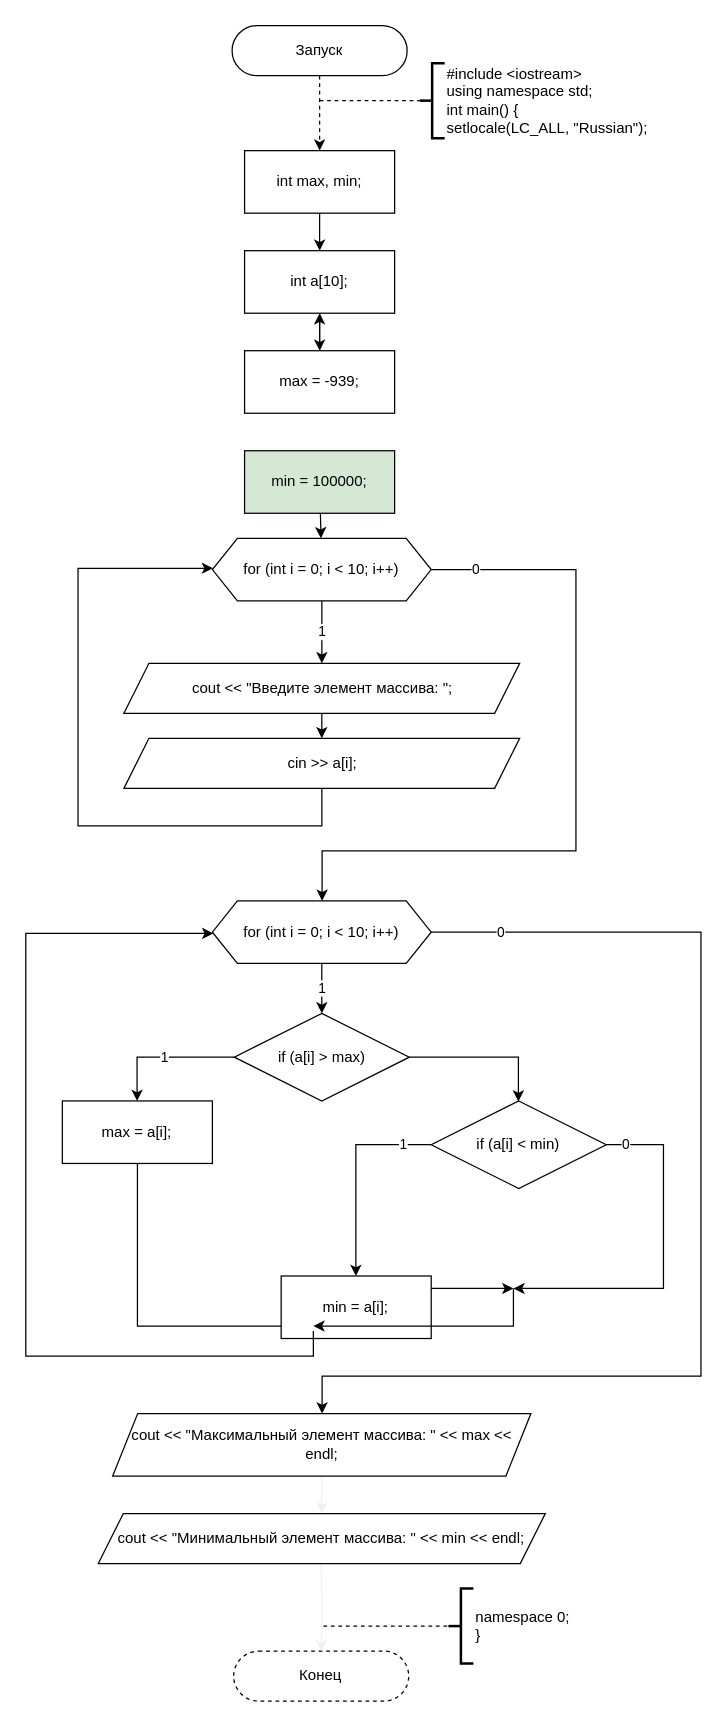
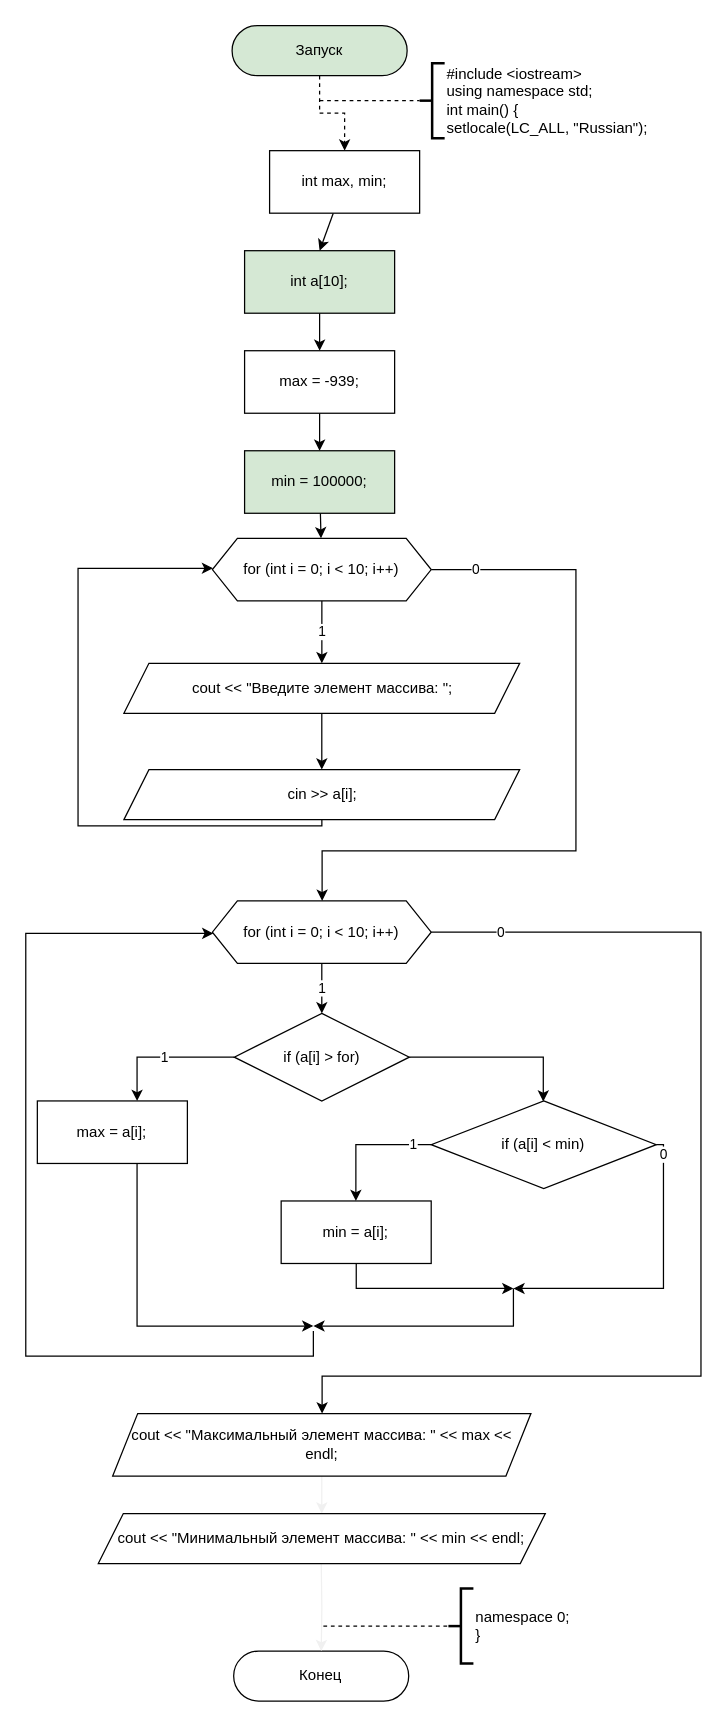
(319, 51) -> (319, 51)
(319, 182) -> (344, 182)
(319, 282) -> (319, 282)
(319, 348) -> (319, 427)
(322, 763) -> (322, 794)
(322, 1057) -> (322, 1057)
(137, 1132) -> (112, 1132)
(518, 1144) -> (543, 1144)
(356, 1307) -> (356, 1232)
(321, 1676) -> (321, 1676)
